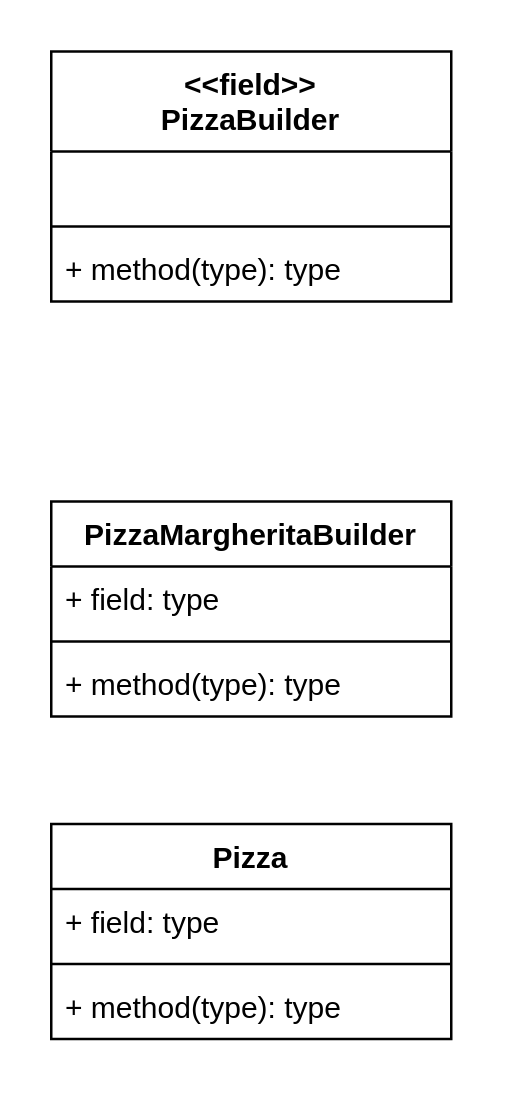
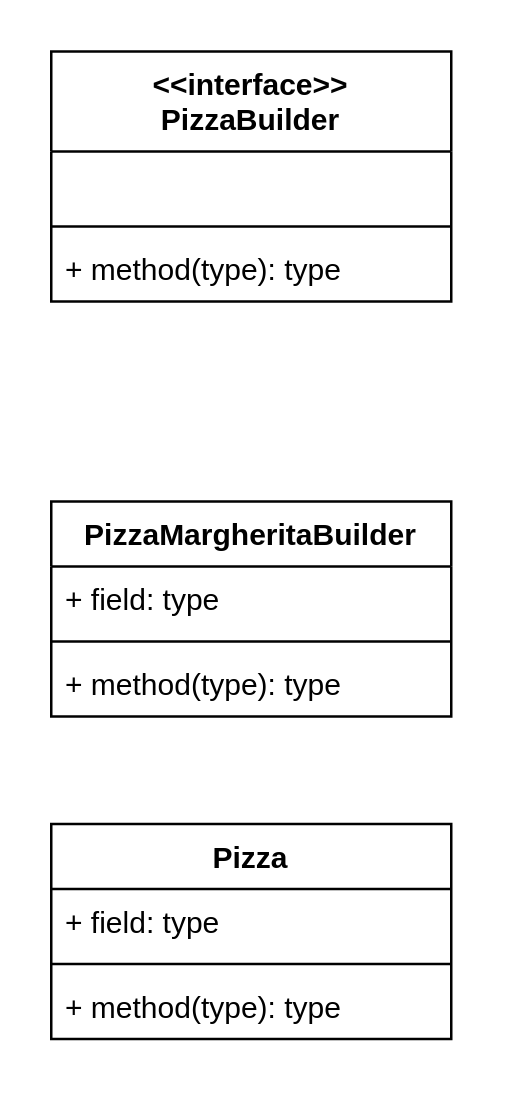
(251, 105) -> (251, 105)
